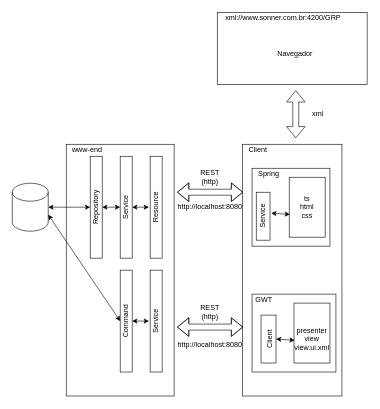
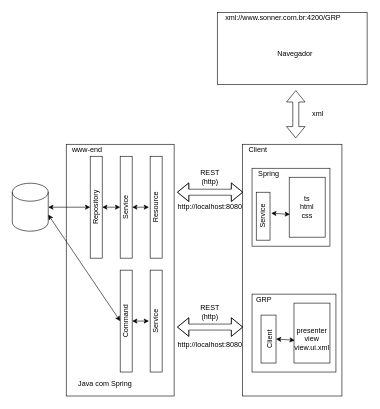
(264, 300) -> (264, 300)
none -> (105, 384)
